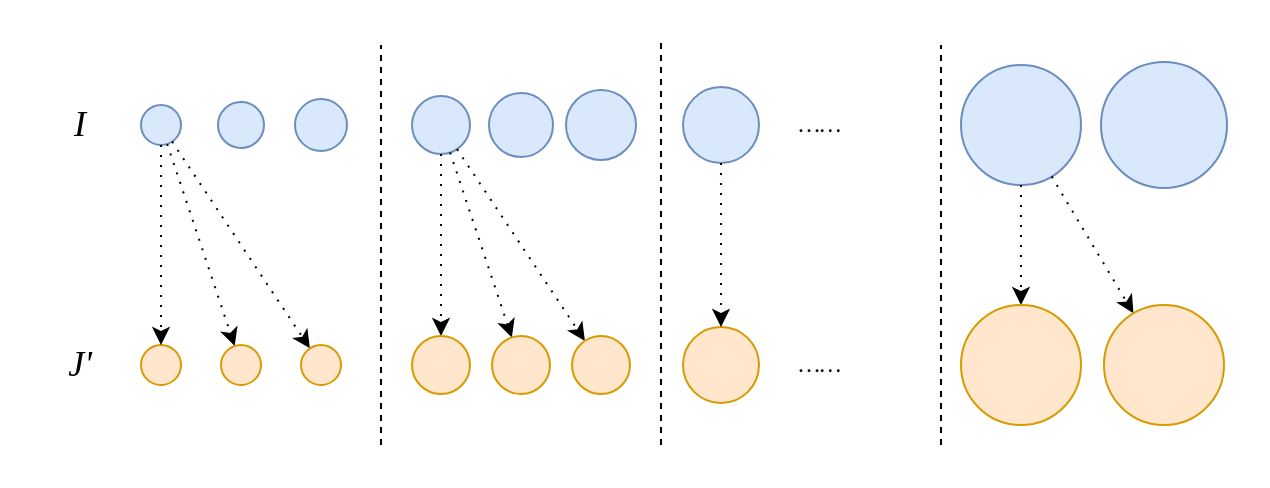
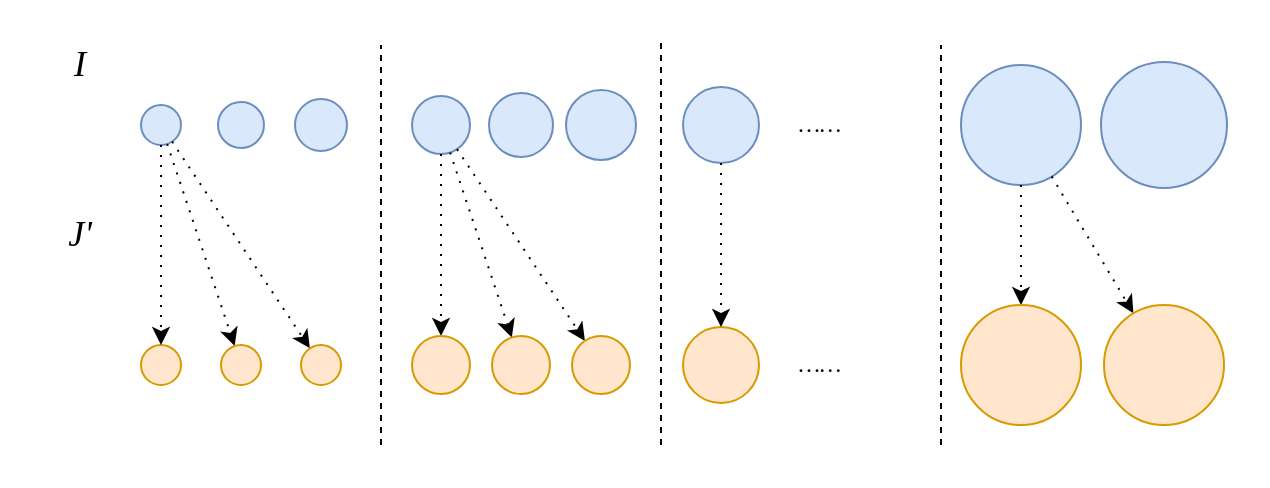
(81, 125) -> (81, 65)
(81, 365) -> (81, 235)
